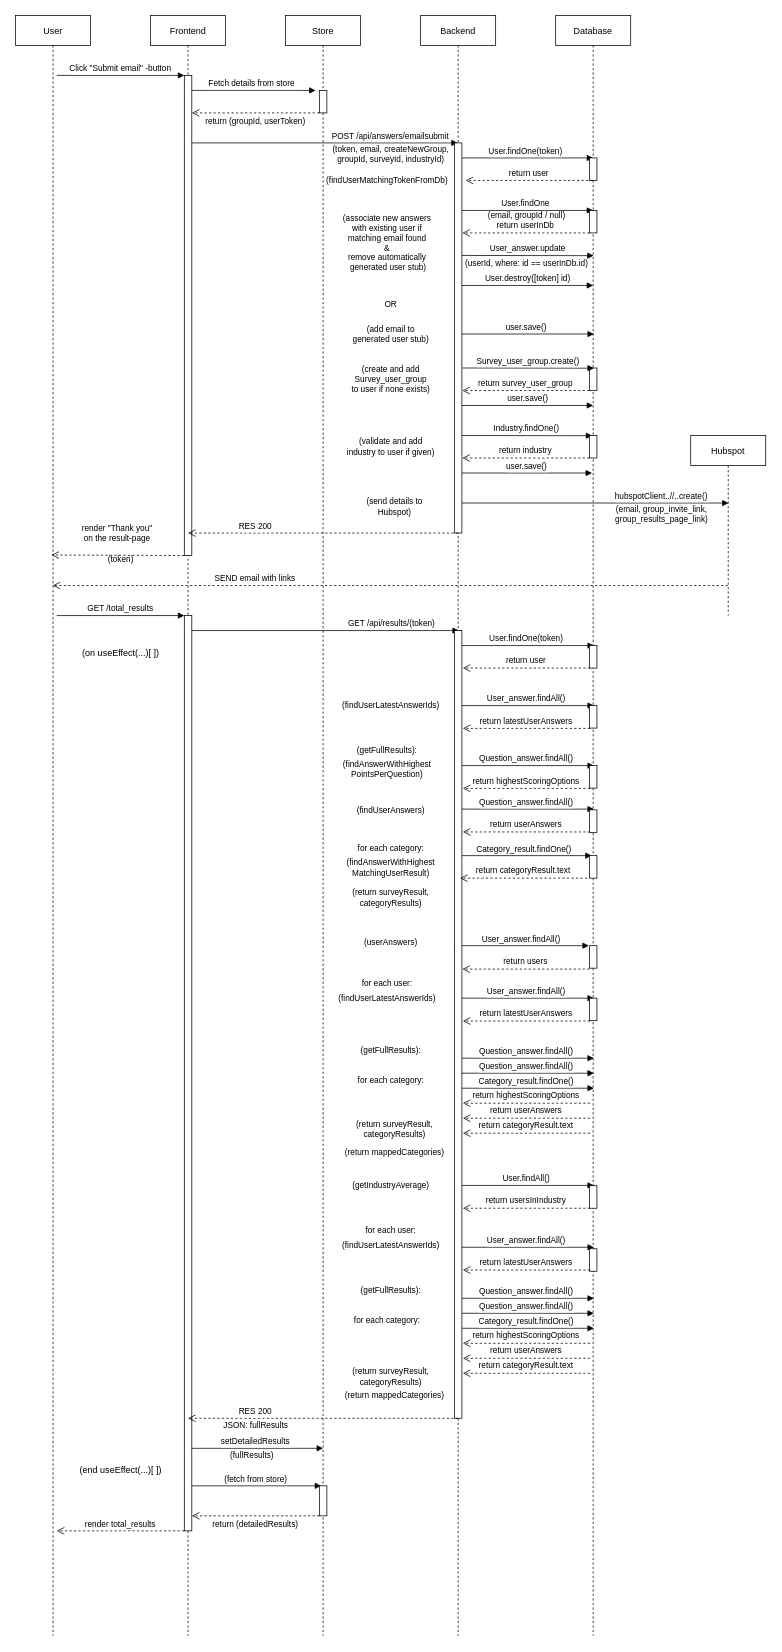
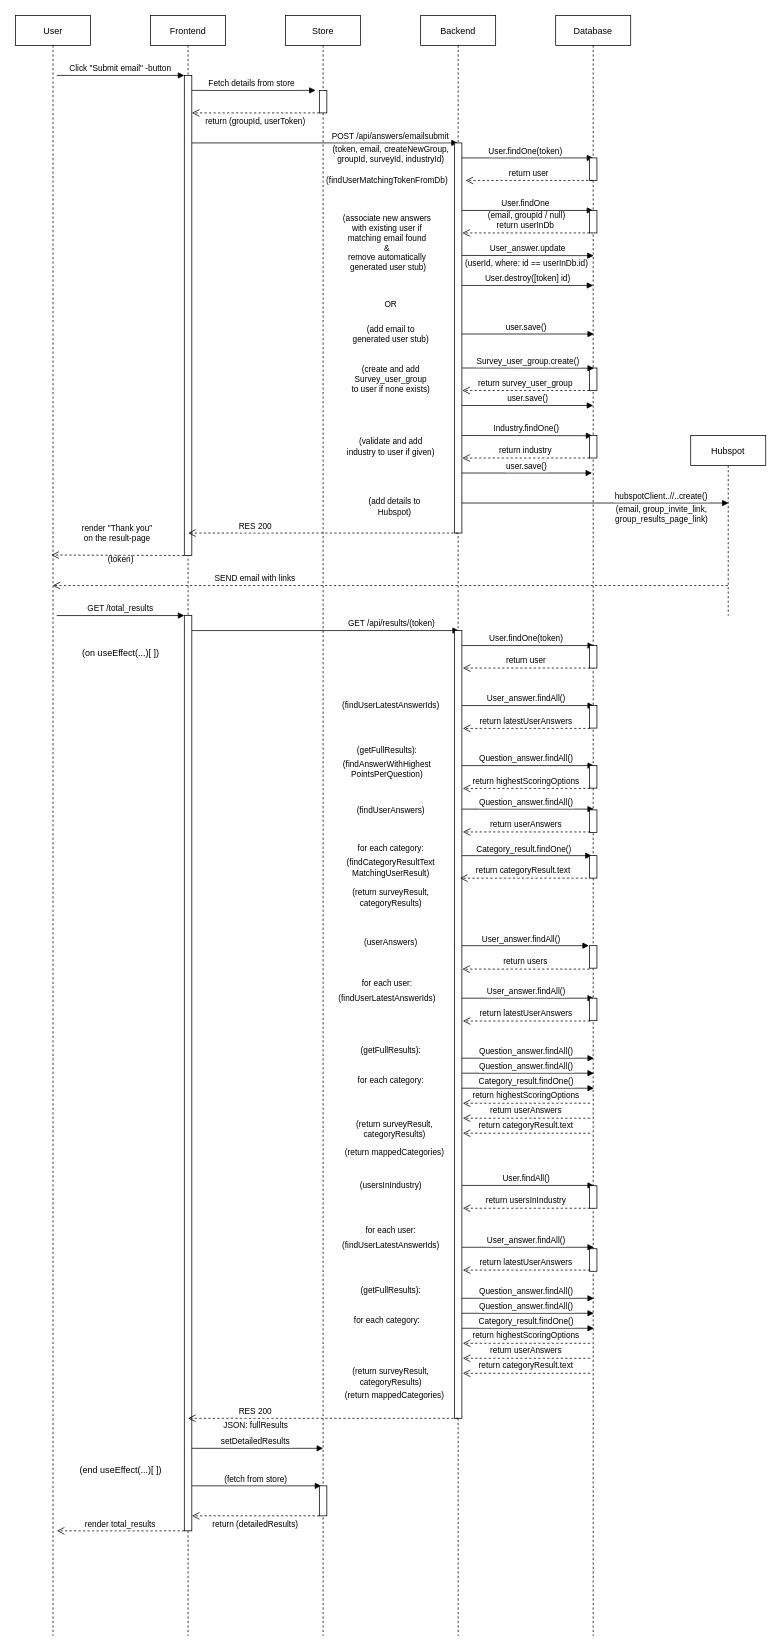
(395, 507) -> (395, 507)
(391, 867) -> (391, 867)
(391, 1185) -> (391, 1185)
(252, 1455) -> none
